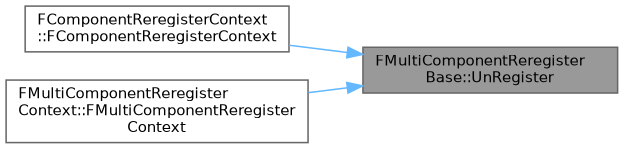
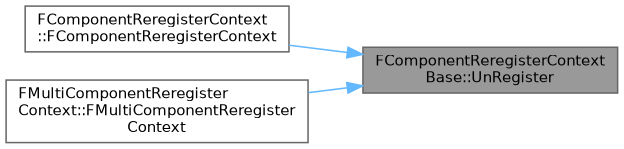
(490, 70) -> (490, 70)
